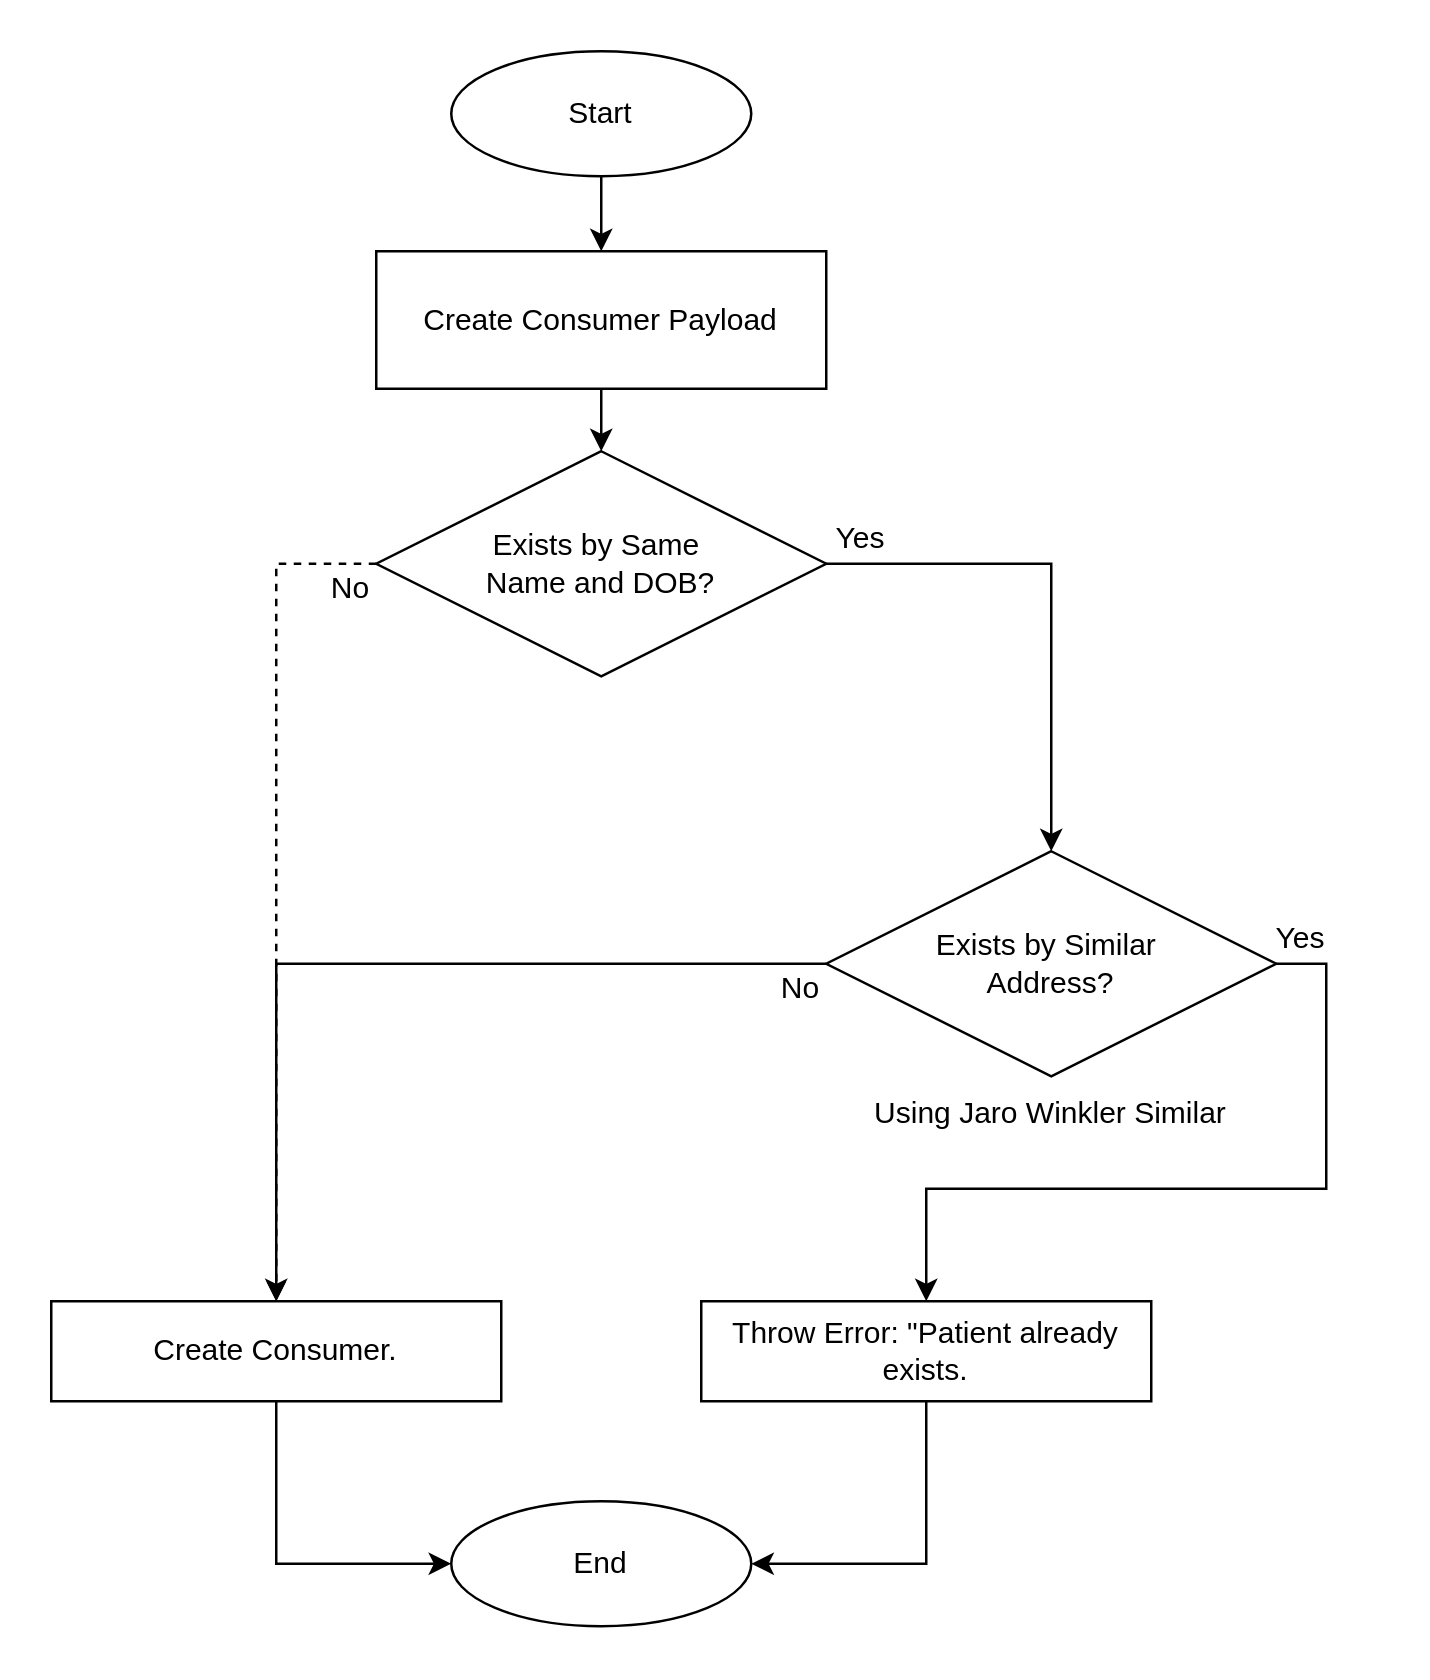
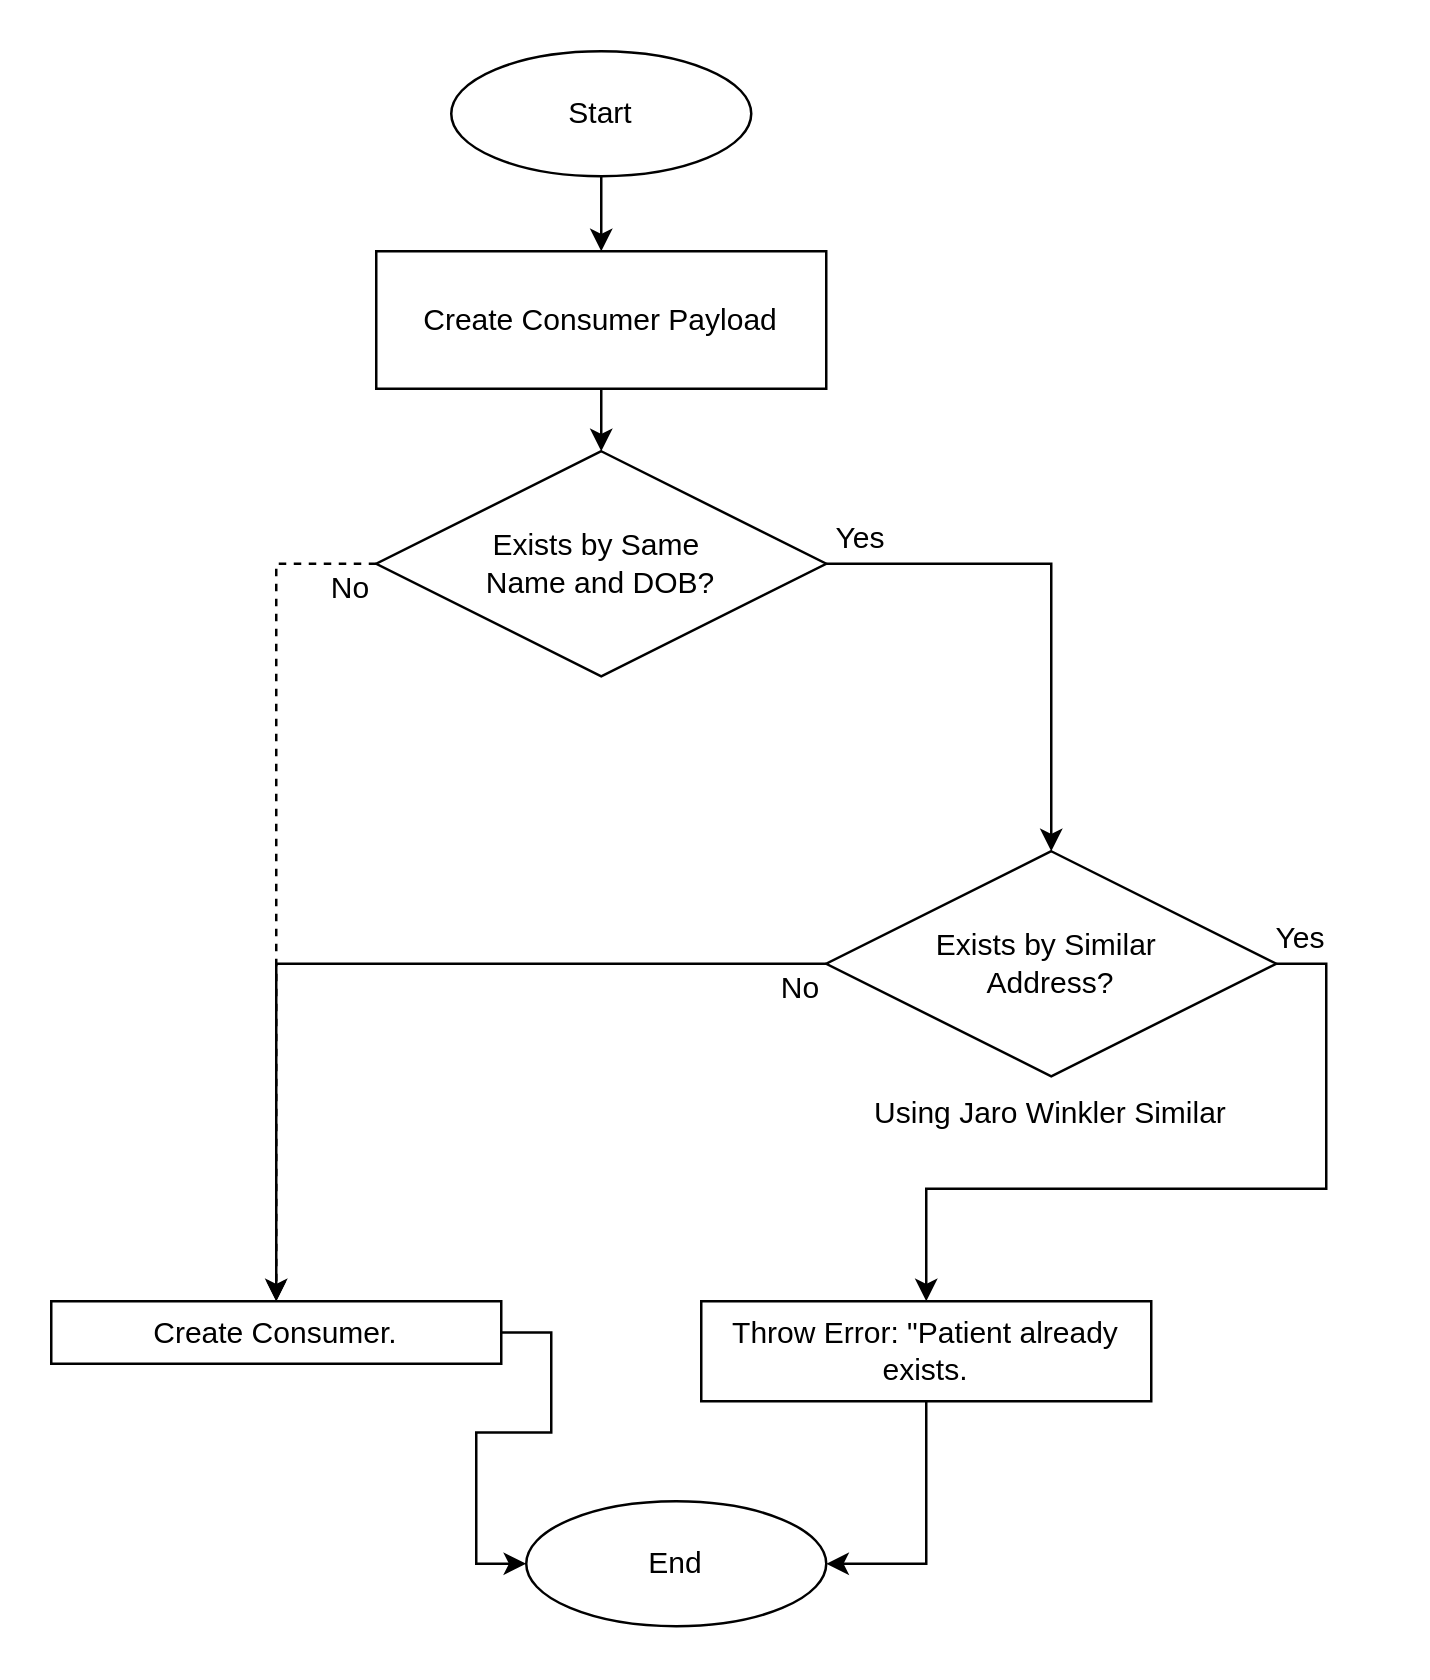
(276, 1351) -> (276, 1333)
(601, 1564) -> (676, 1564)
